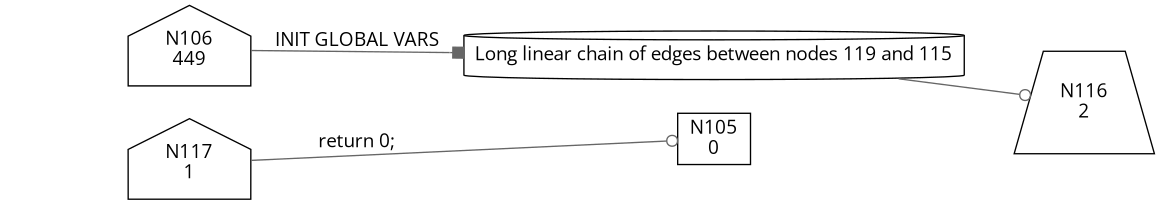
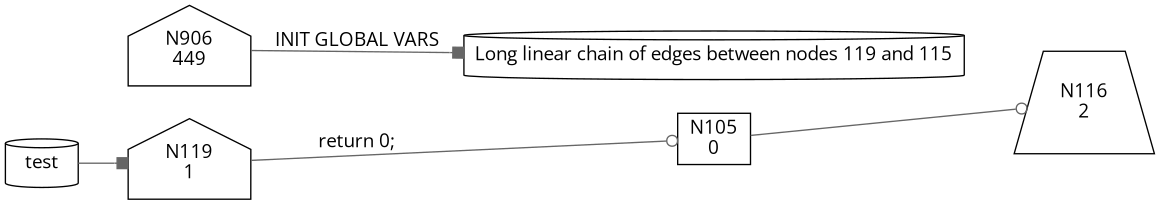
(189, 50) -> (189, 50)
(959, 87) -> (883, 122)
none -> (42, 163)
(189, 163) -> (189, 163)
